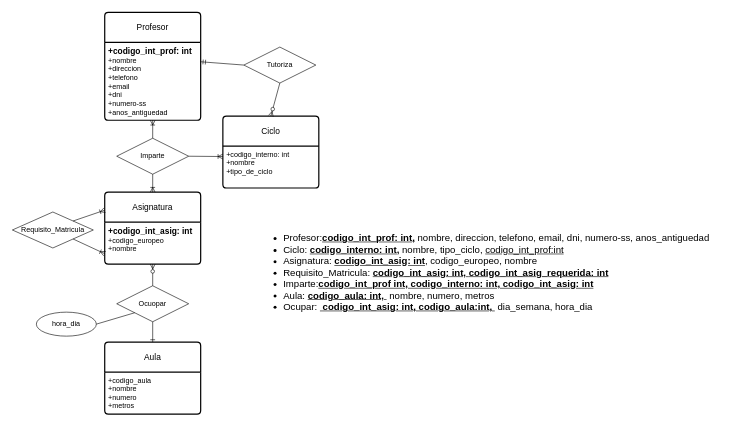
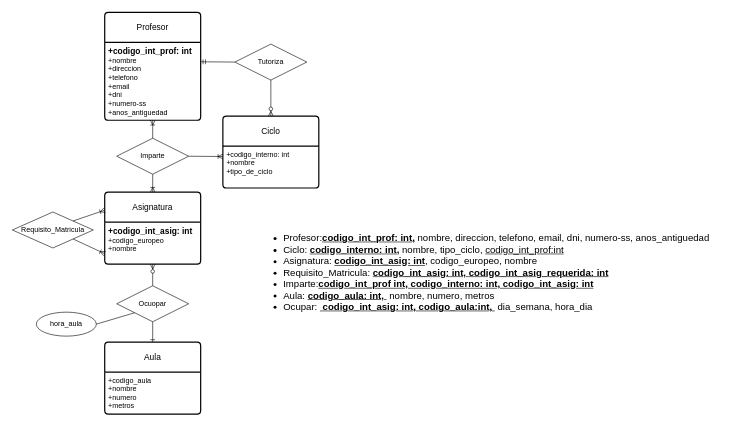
(280, 65) -> (271, 62)
(66, 324) -> (66, 324)
